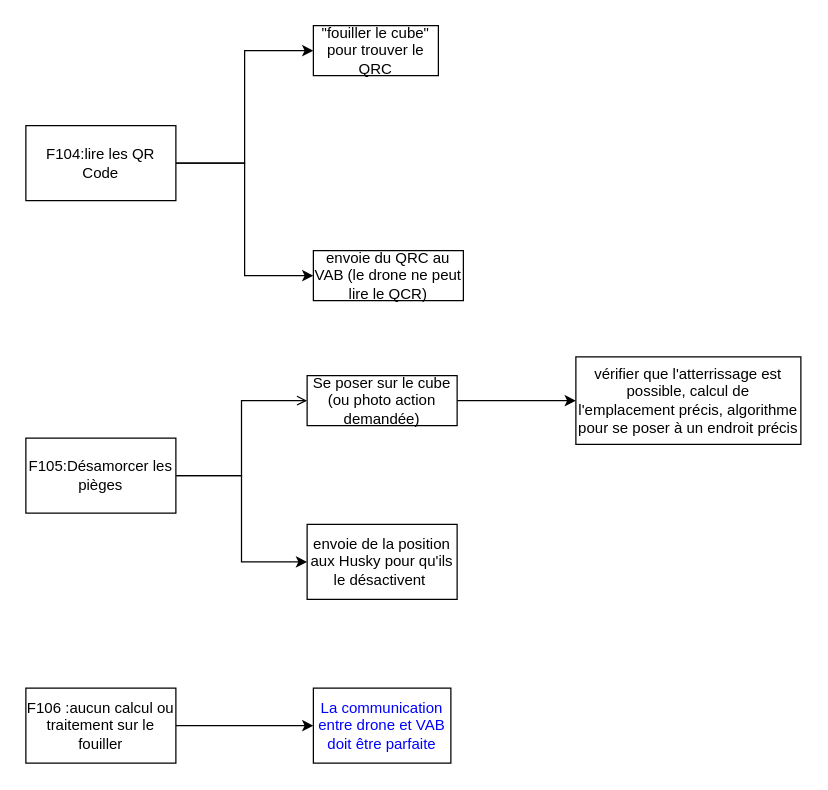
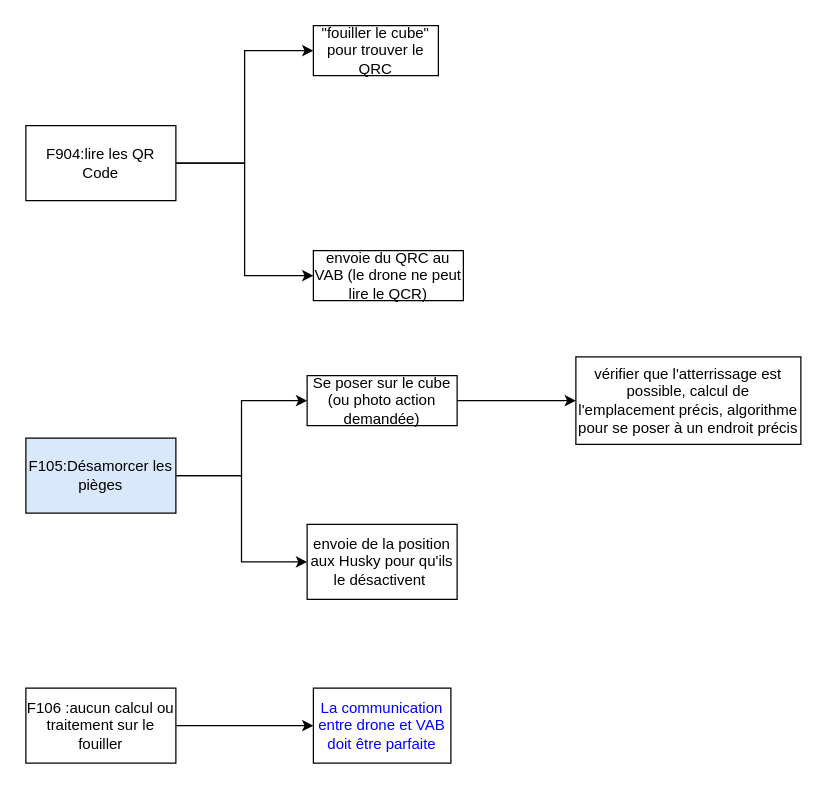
(101, 163) -> (101, 163)
(299, 401) -> (297, 401)
(101, 476) -> (101, 476)
